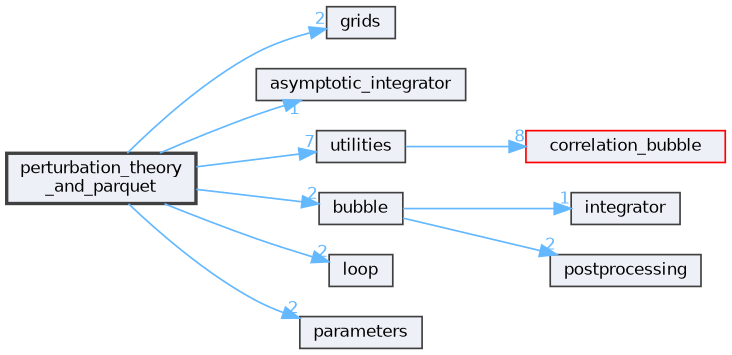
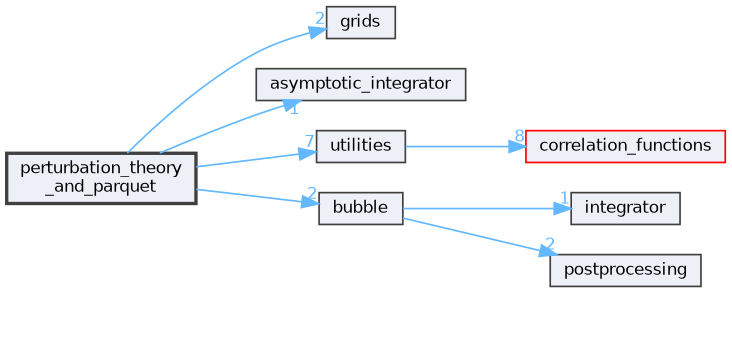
(626, 147) -> (626, 147)
(361, 271) -> none
(361, 332) -> none
